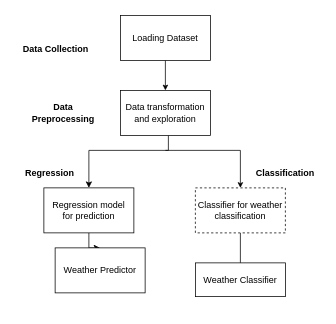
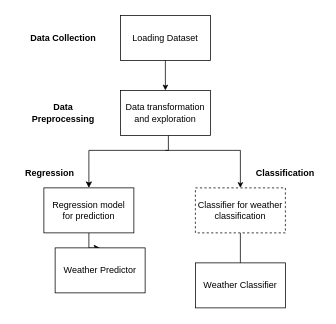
(56, 49) -> (63, 38)
(240, 280) -> (240, 285)
